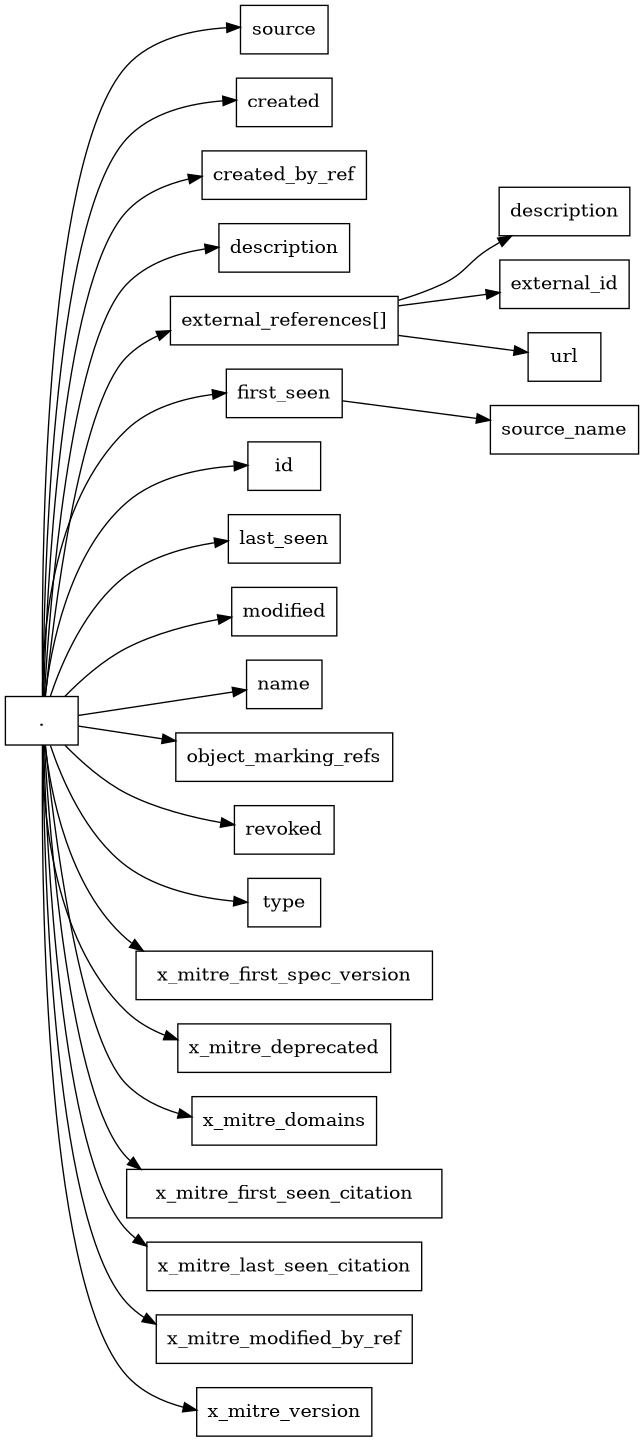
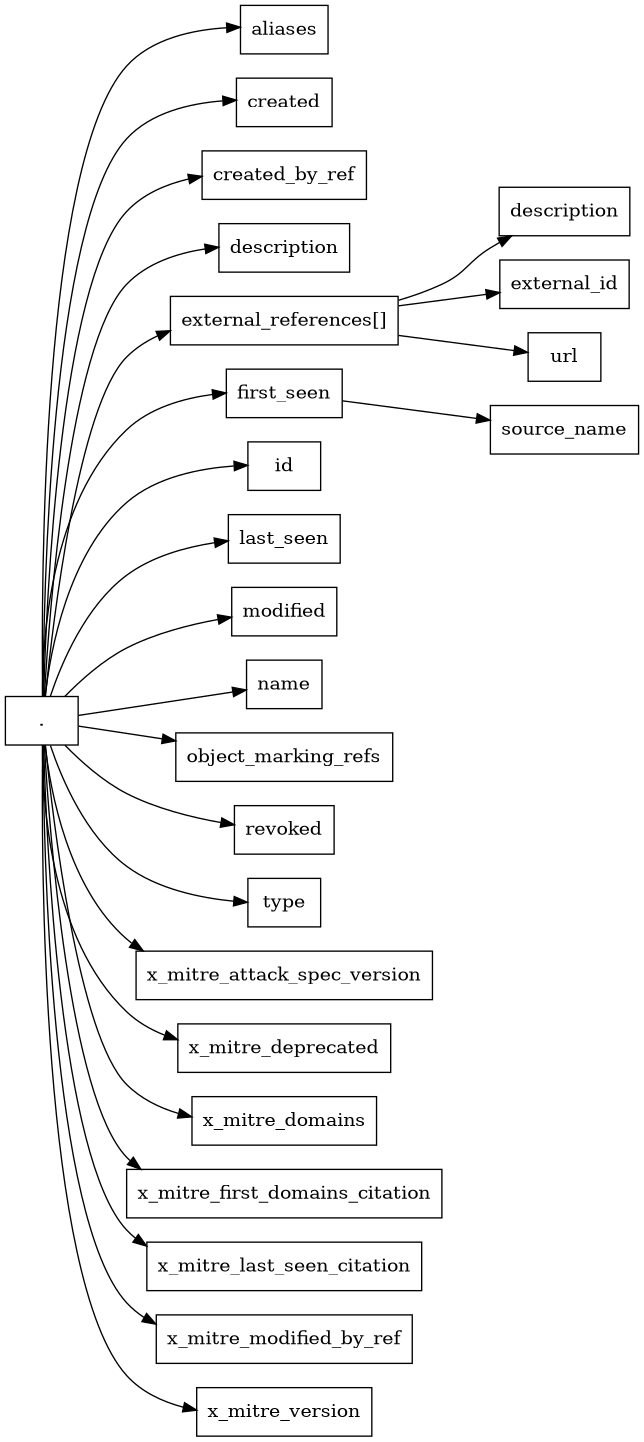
(284, 30) -> (284, 30)
(284, 975) -> (284, 975)
(284, 1194) -> (284, 1194)
